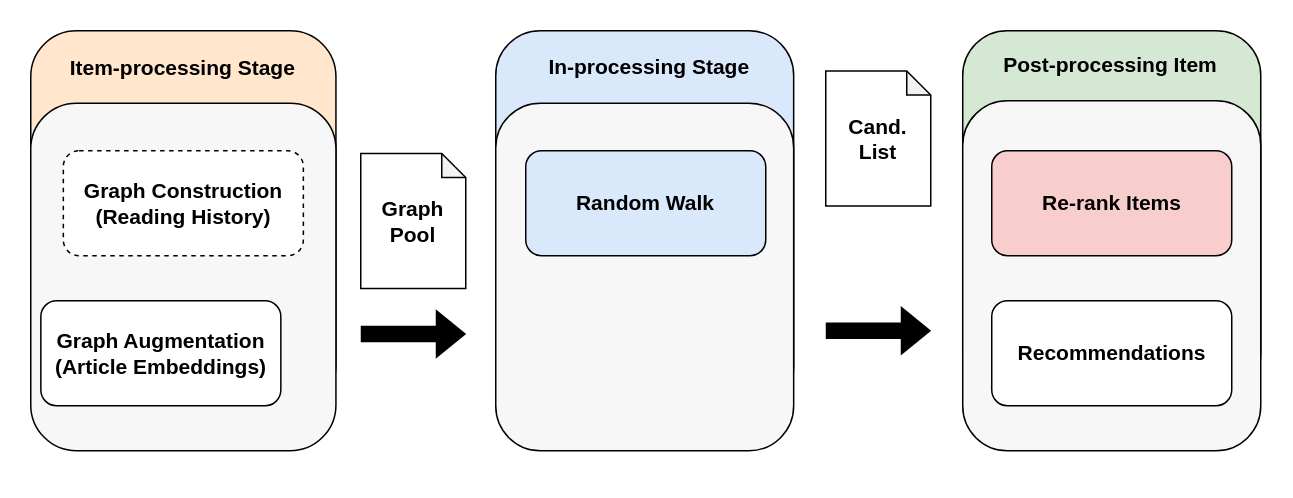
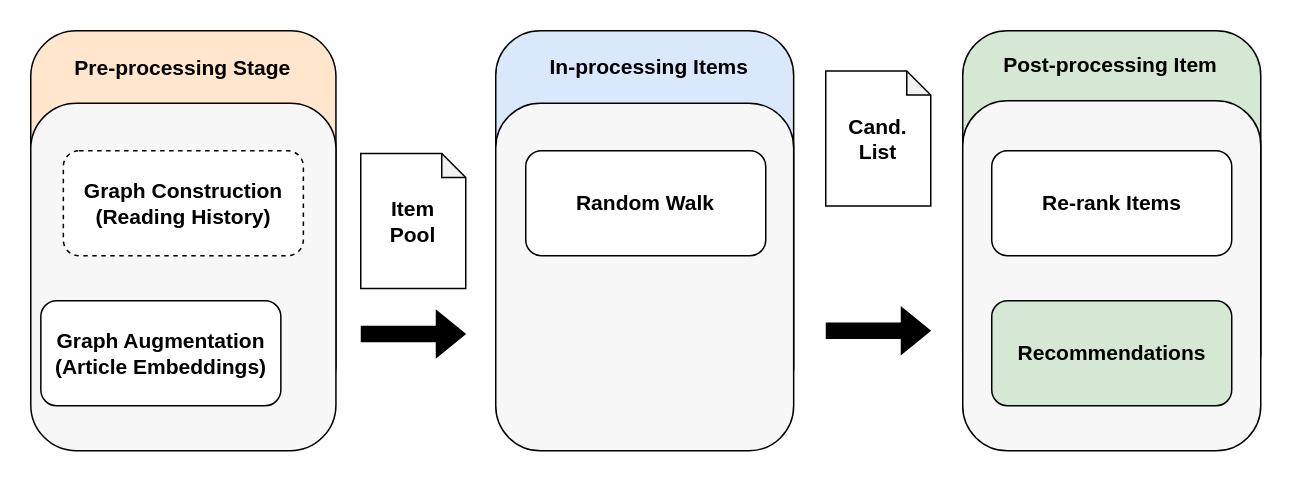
(650, 67) -> (650, 67)
(183, 68) -> (183, 68)
(646, 203) -> (646, 203)
(1112, 203) -> (1112, 203)
(413, 221) -> (413, 221)
(1112, 353) -> (1112, 353)
